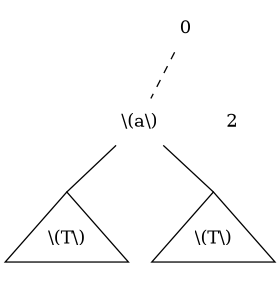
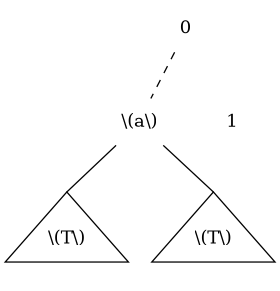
(233, 122) -> (233, 122)
